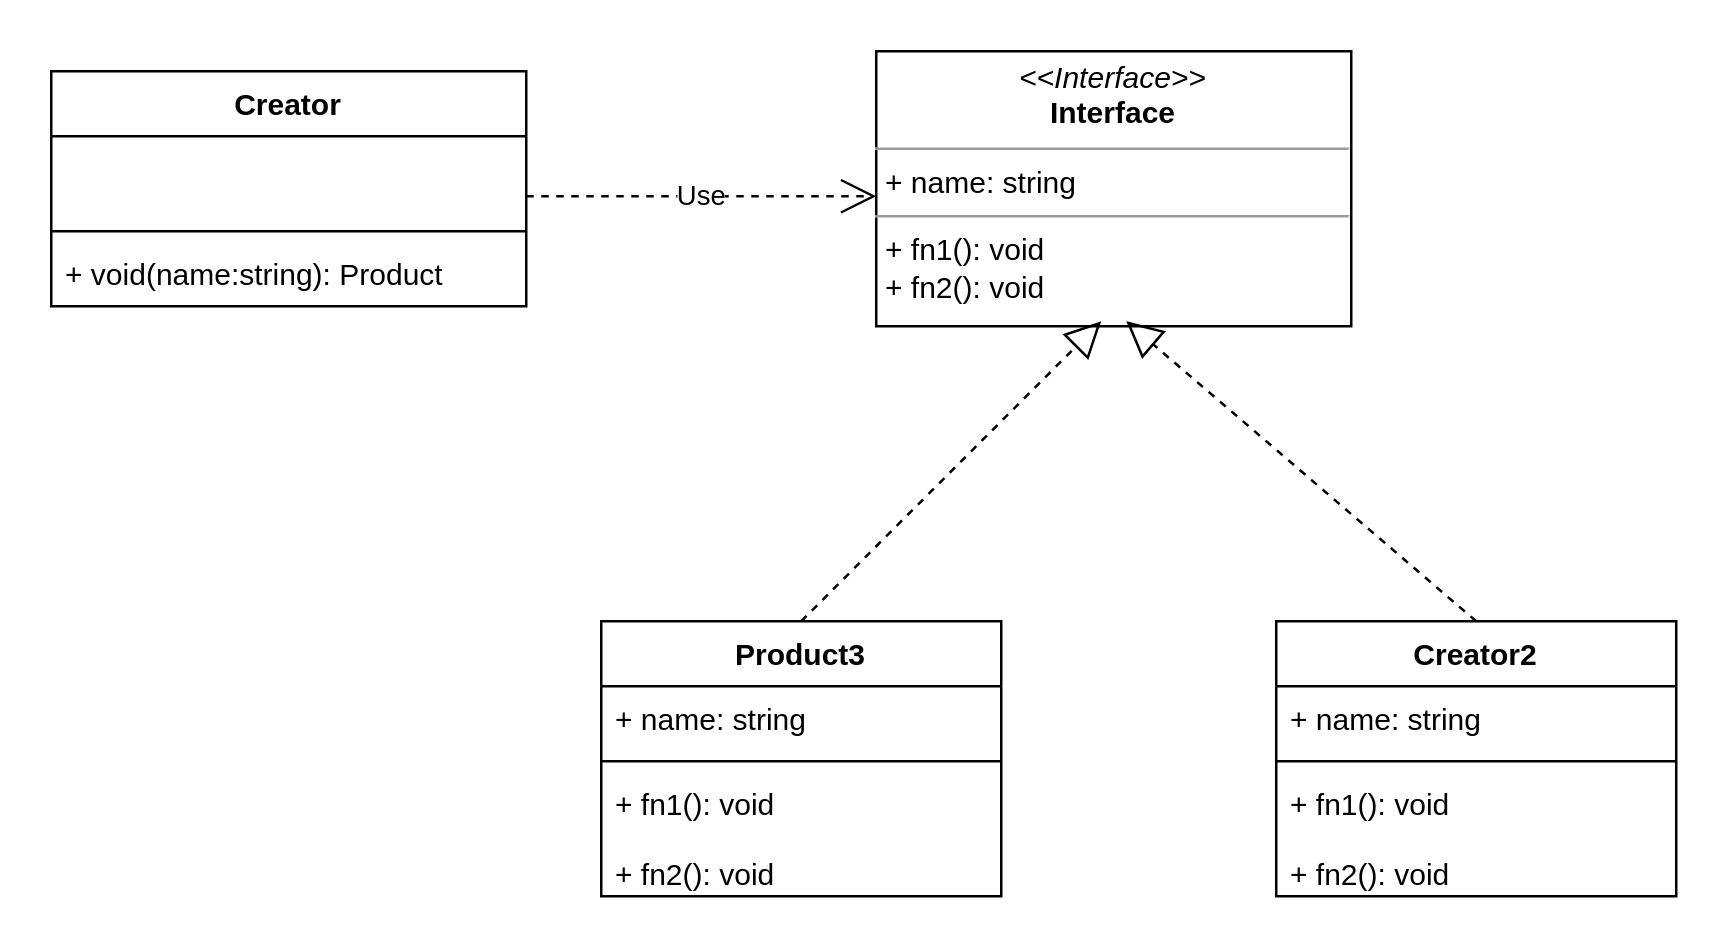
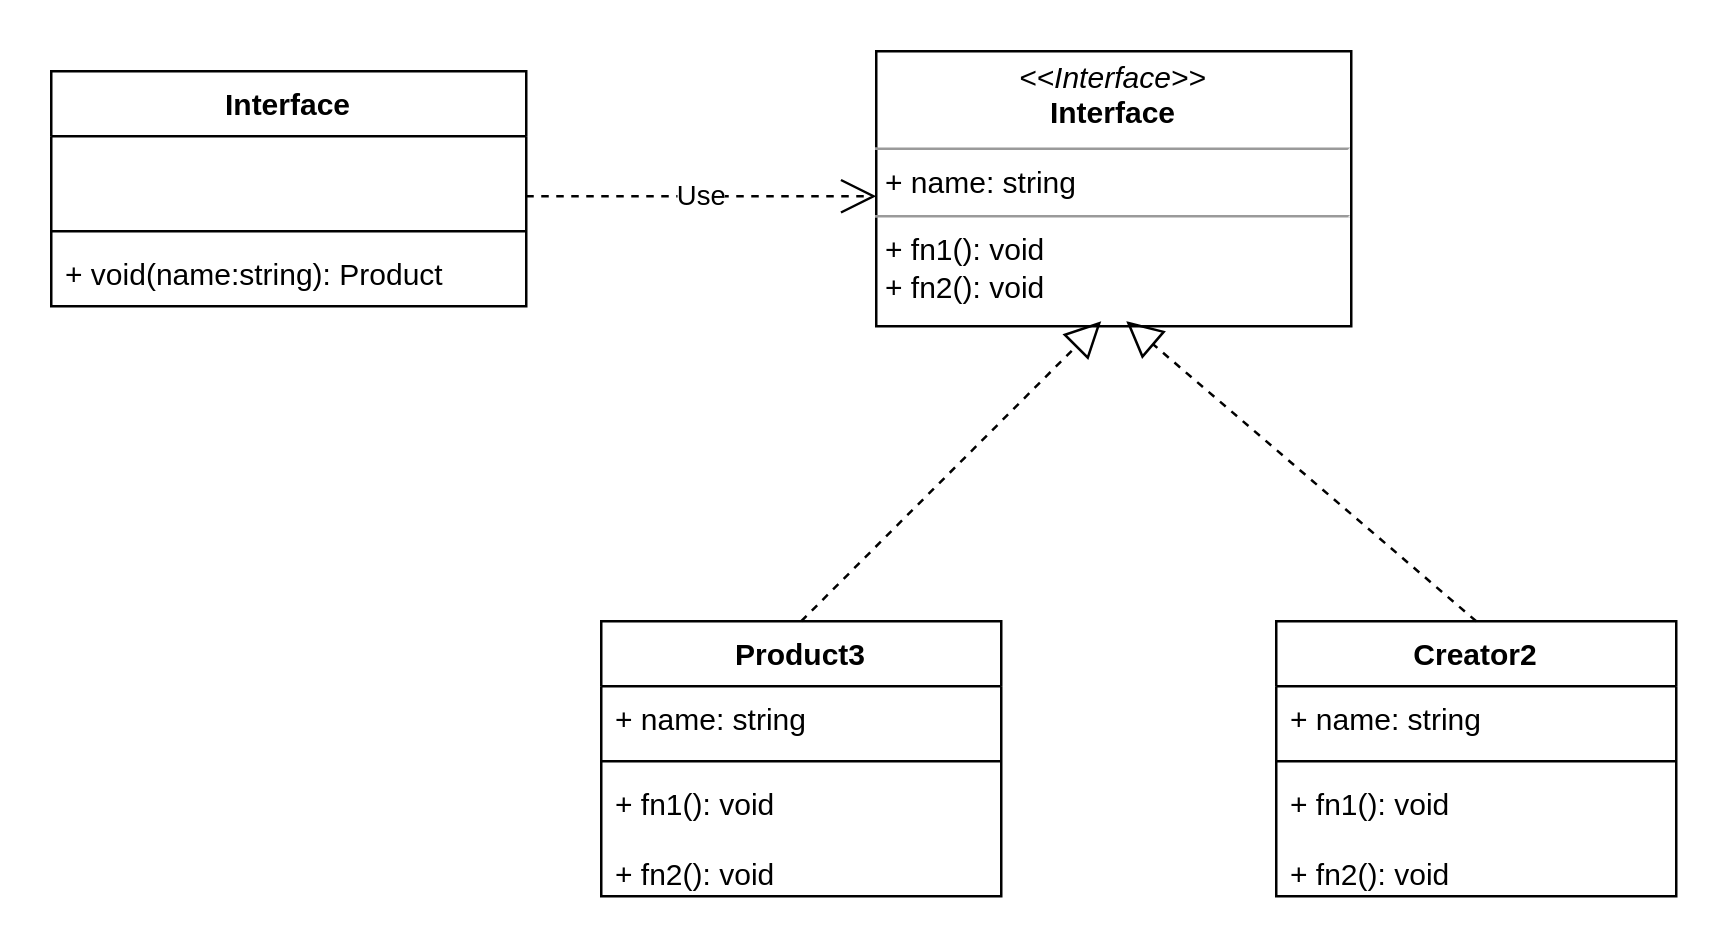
(288, 105) -> (288, 105)
